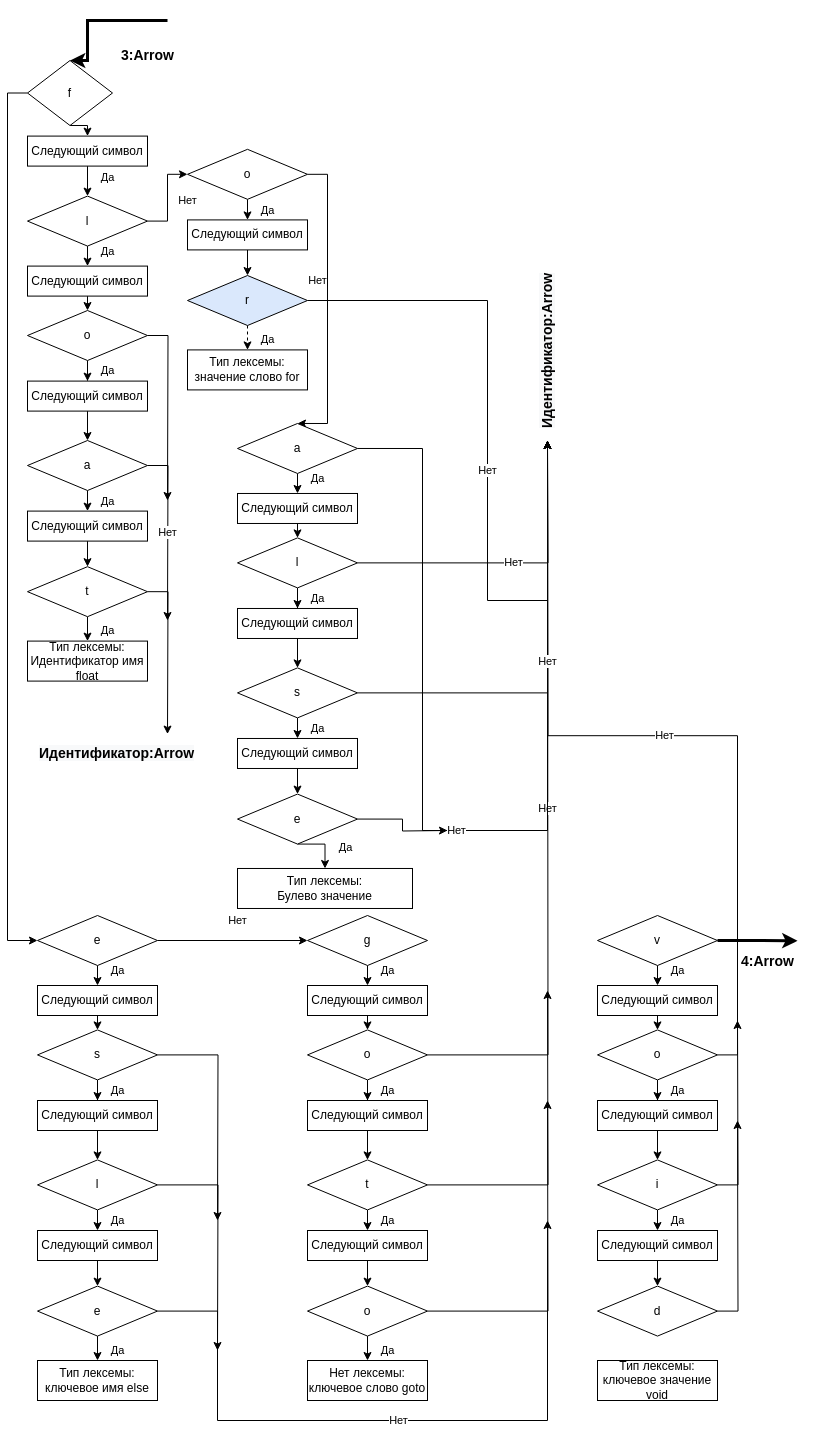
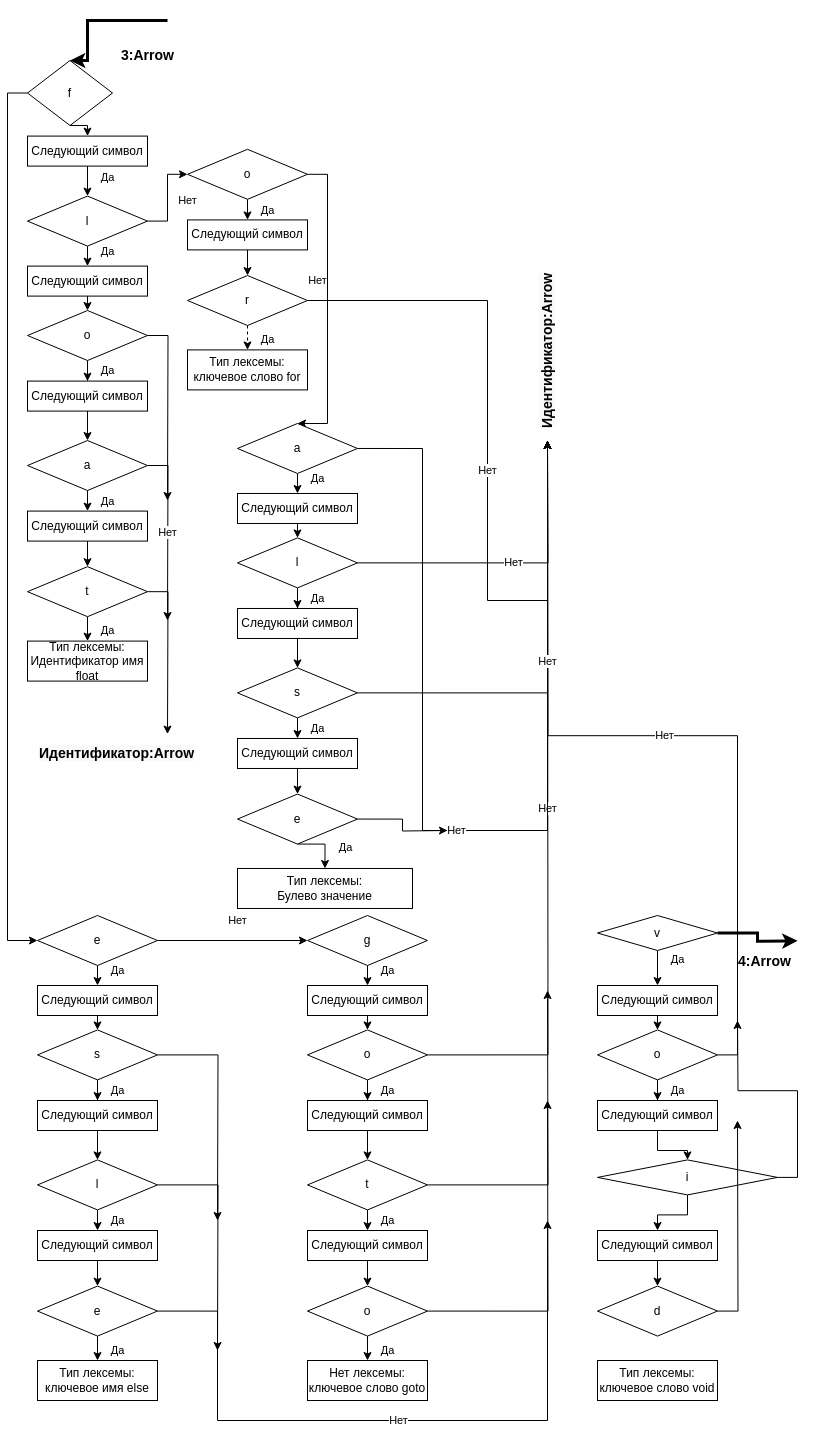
(248, 301) -> (248, 301)
(248, 370) -> (248, 370)
(658, 941) -> (658, 933)
(658, 1185) -> (688, 1177)
(658, 1381) -> (658, 1381)
